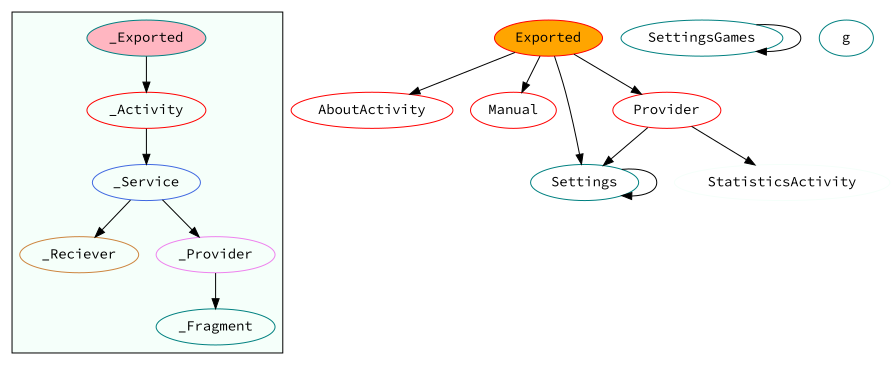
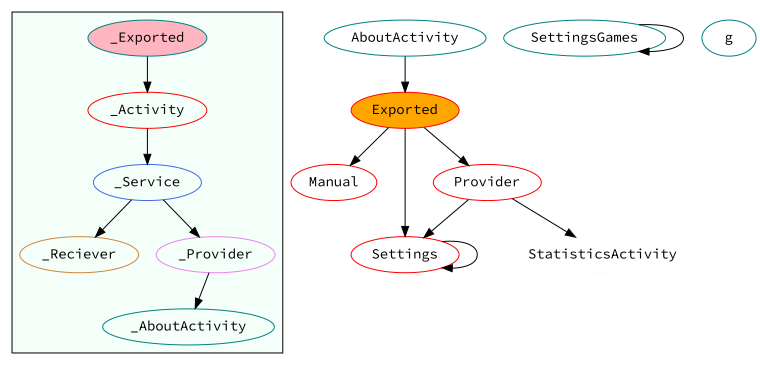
(467, 71) -> (405, 69)
(372, 110) -> (405, 38)
(585, 183) -> (405, 255)
(216, 327) -> (189, 327)
